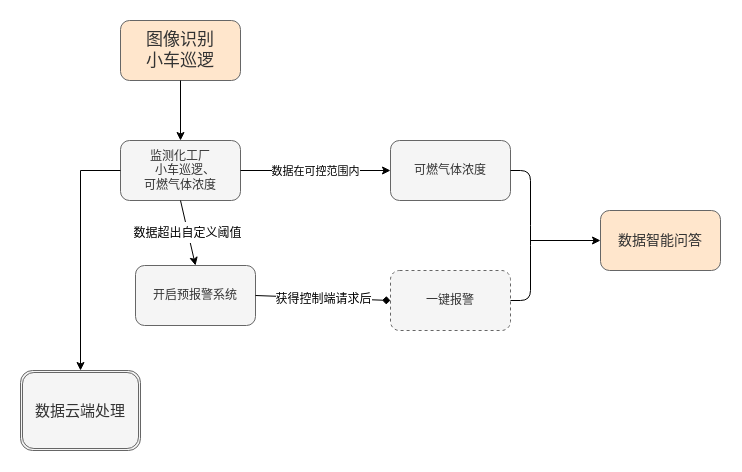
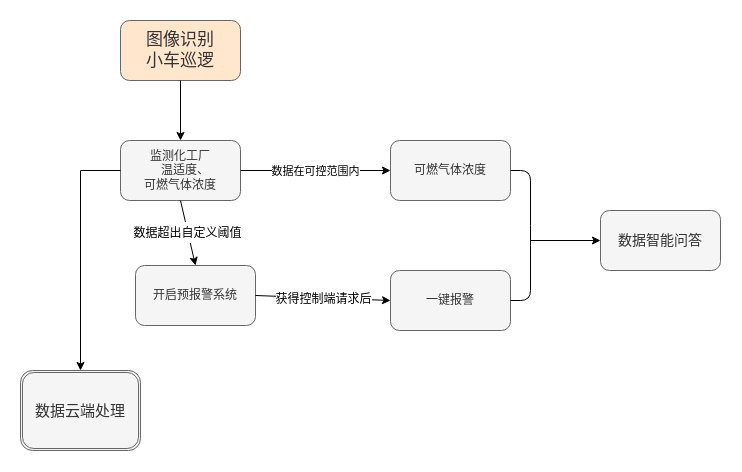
(181, 171) -> (181, 171)
(661, 241) -> (661, 241)
(381, 300) -> (382, 300)
(451, 301) -> (451, 301)
